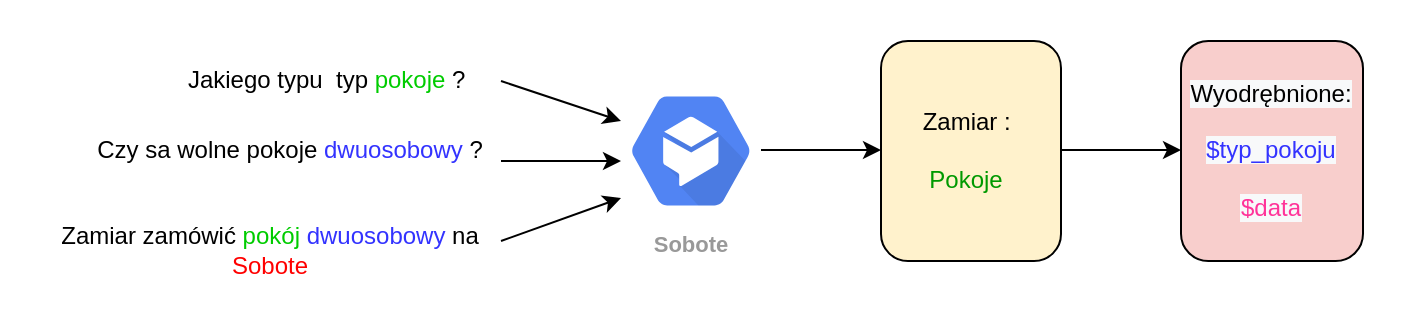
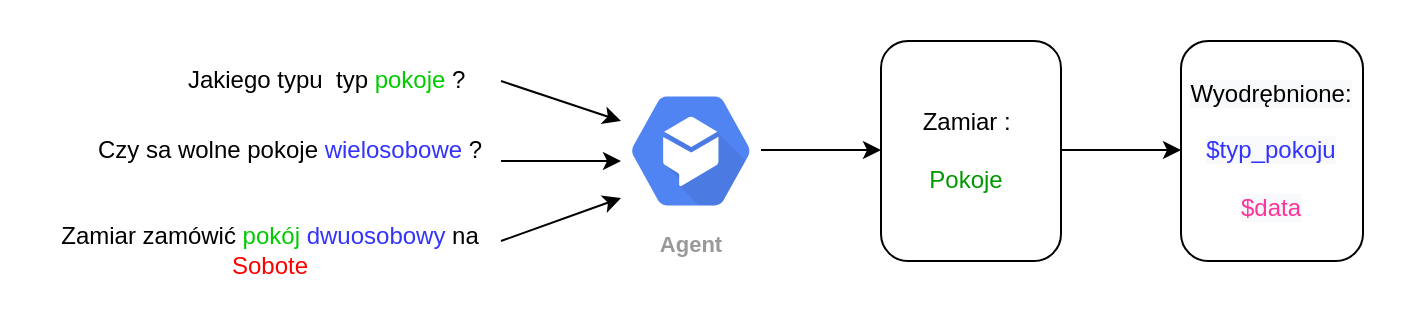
(291, 151) -> (291, 151)
(971, 151) -> (971, 151)
(1272, 151) -> (1272, 151)
(692, 246) -> (692, 246)
